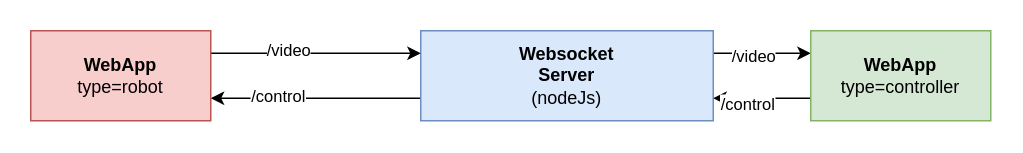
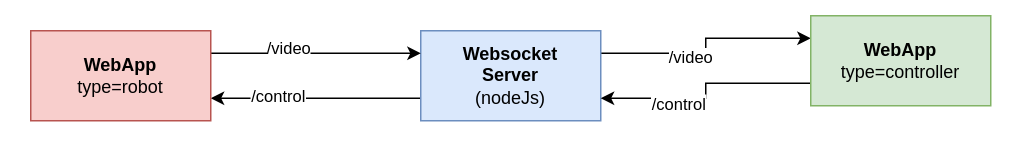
(567, 76) -> (511, 76)
(901, 76) -> (901, 61)
